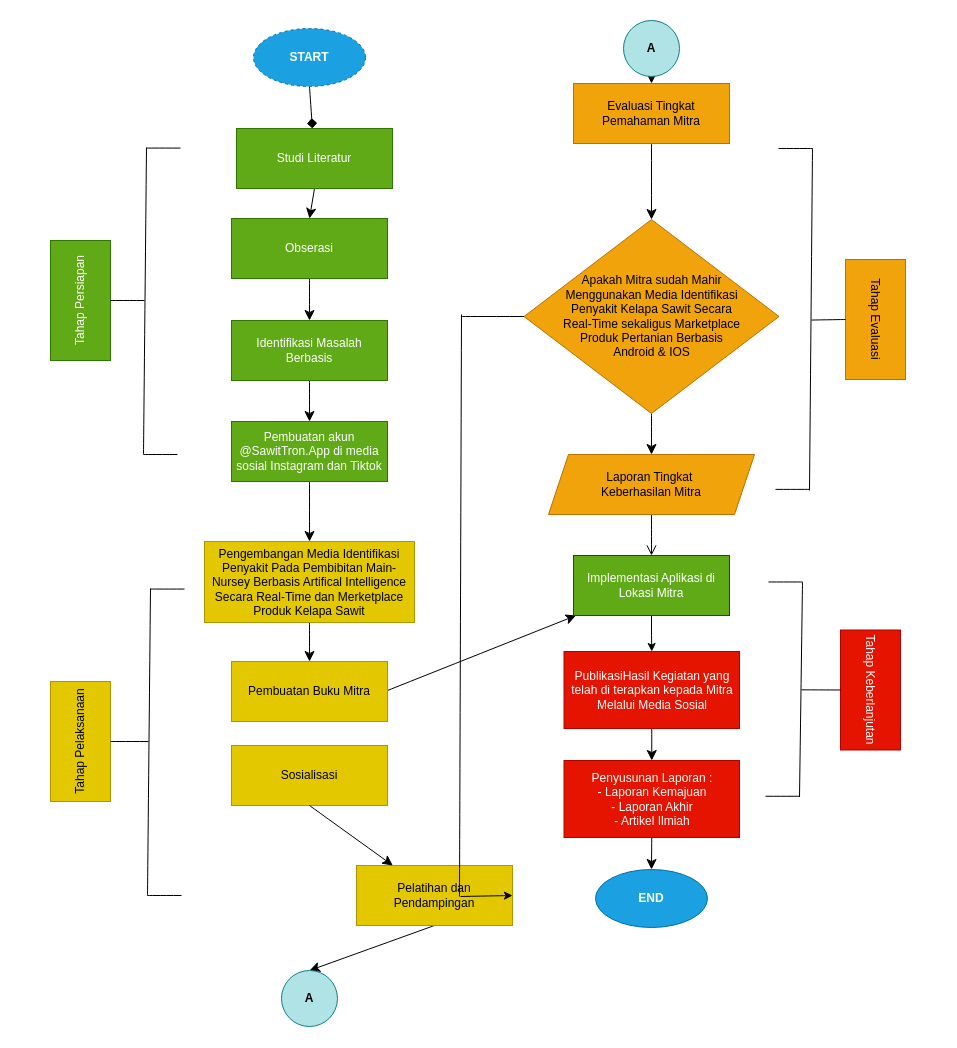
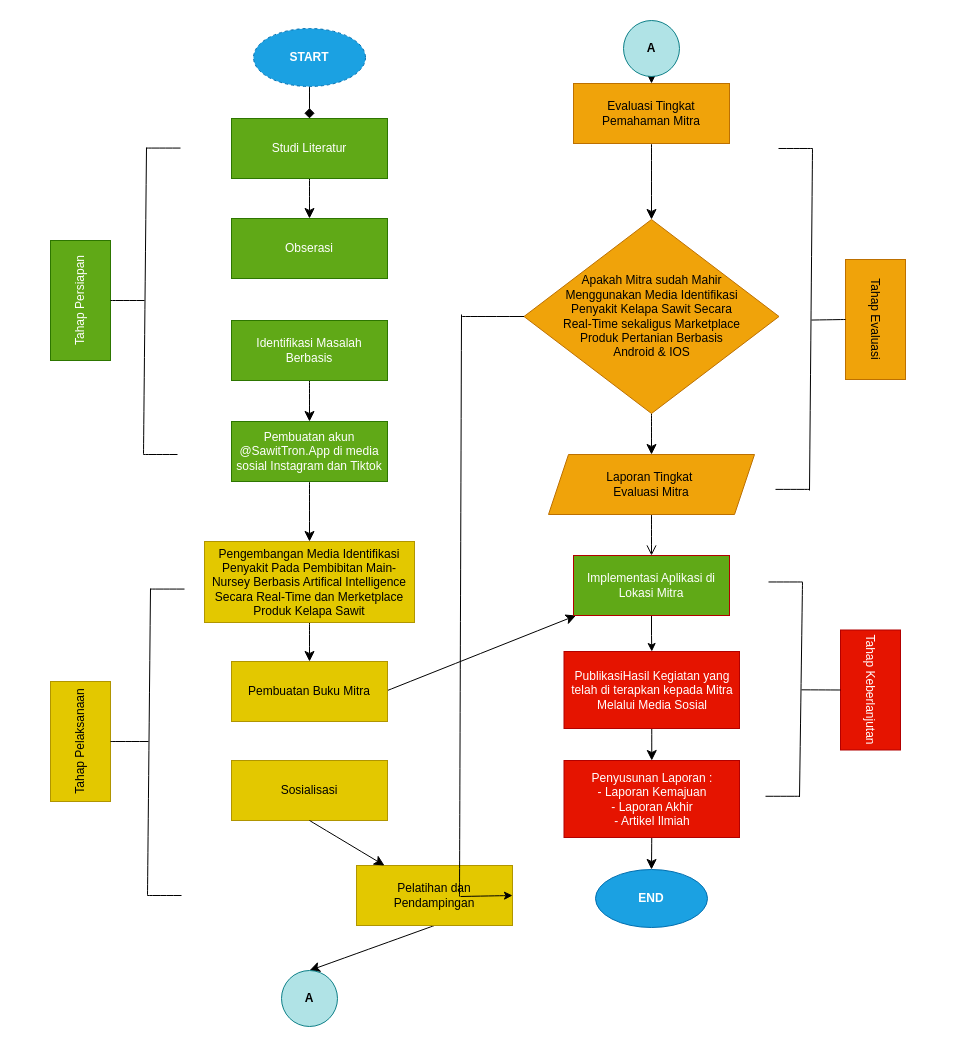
(315, 159) -> (310, 149)
(310, 295) -> none
(652, 485) -> (652, 485)
(310, 776) -> (310, 791)
